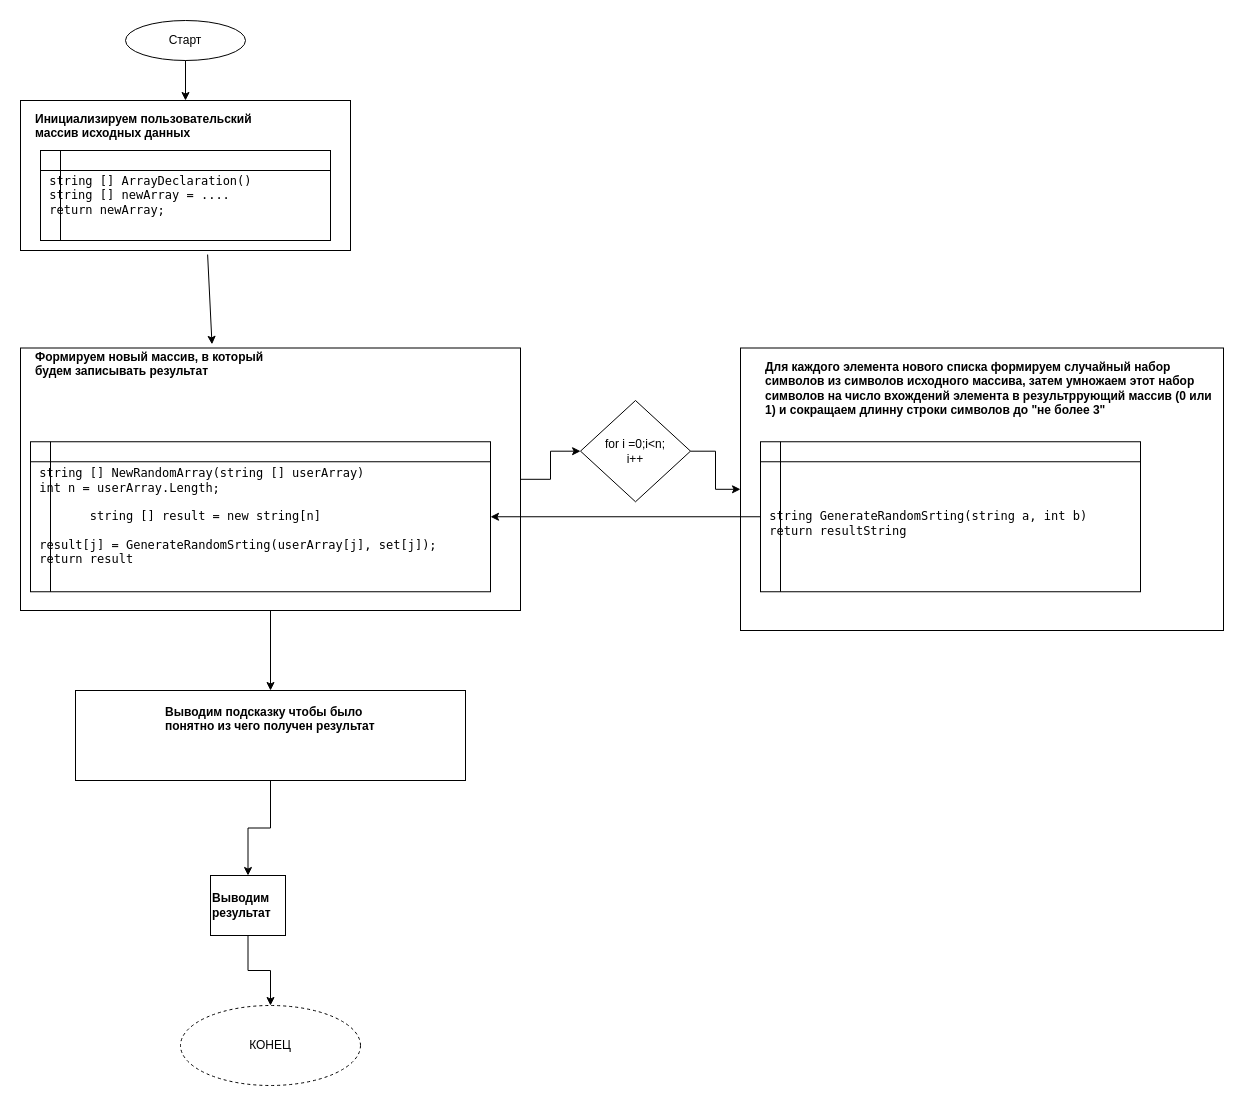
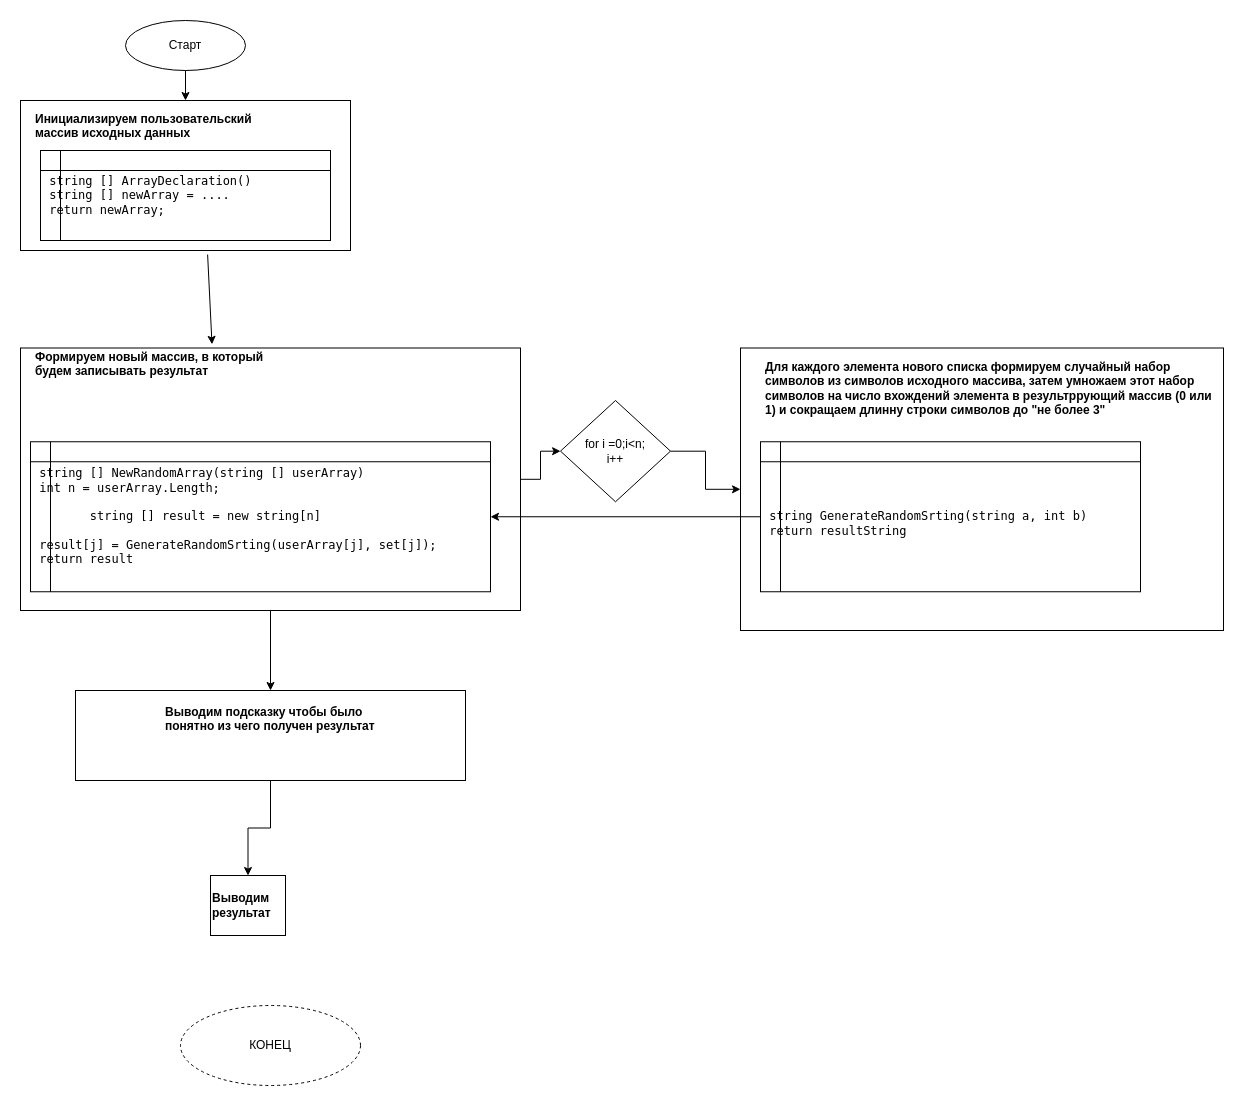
(186, 41) -> (186, 46)
(636, 451) -> (616, 451)
(255, 971) -> none
